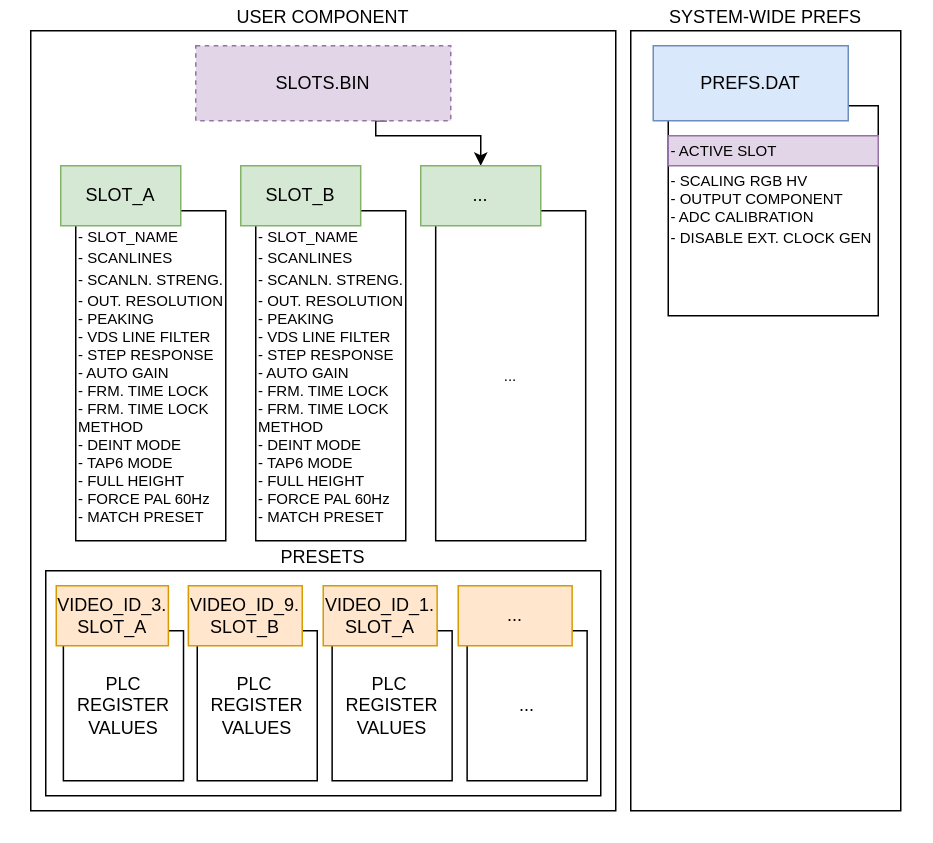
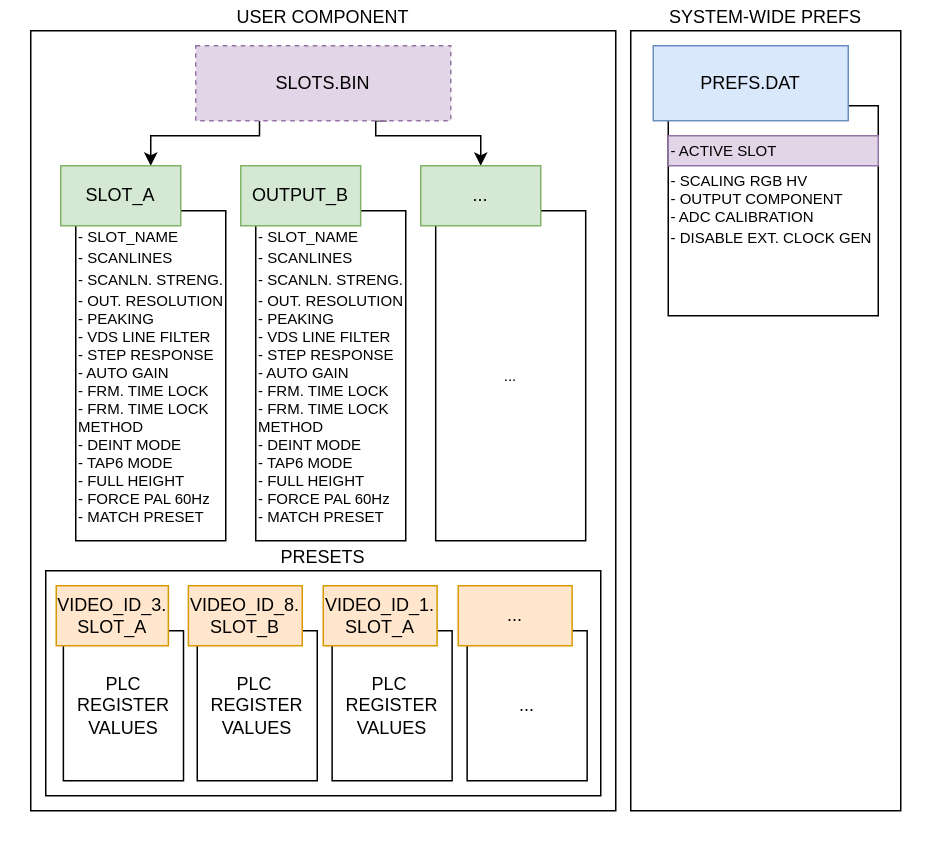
none -> (203, 136)
(301, 196) -> (301, 196)
(245, 616) -> (245, 616)
